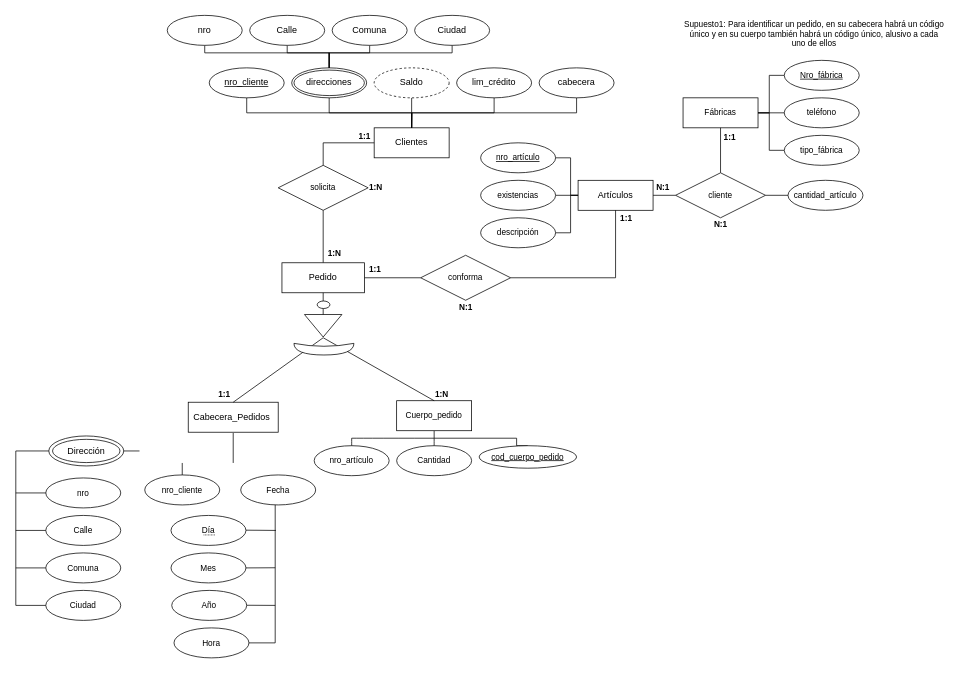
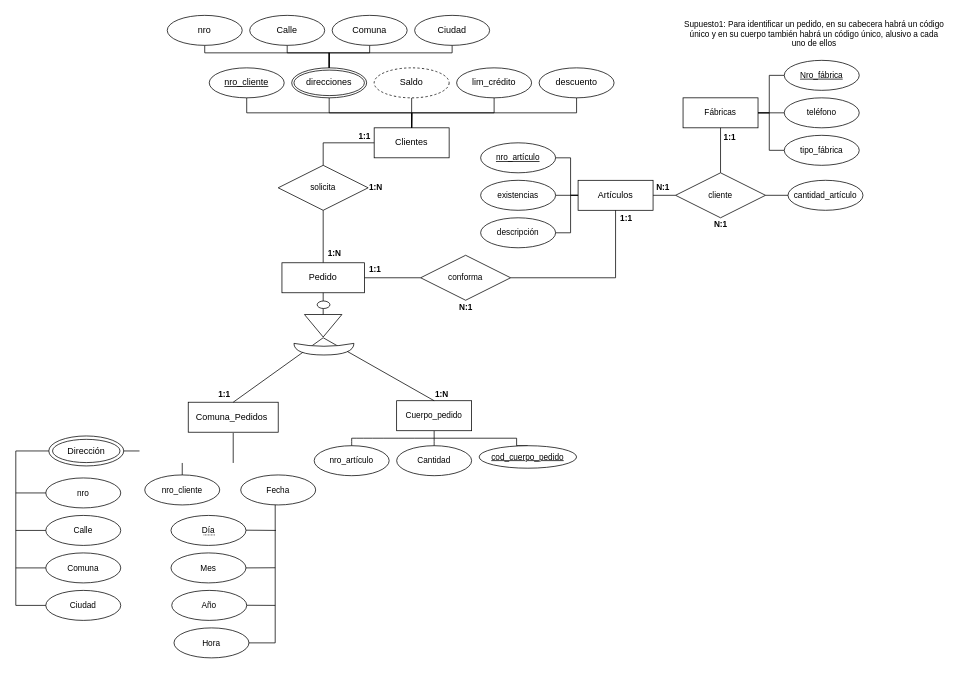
(576, 83) -> (576, 83)
(233, 417) -> (233, 417)
